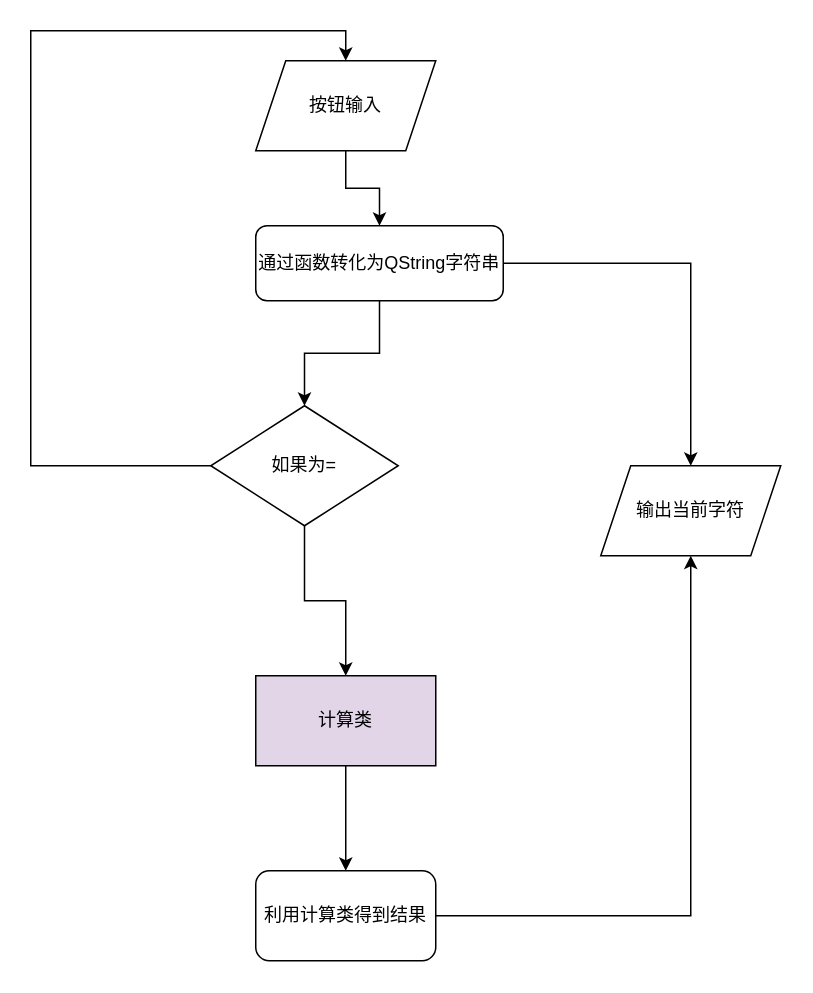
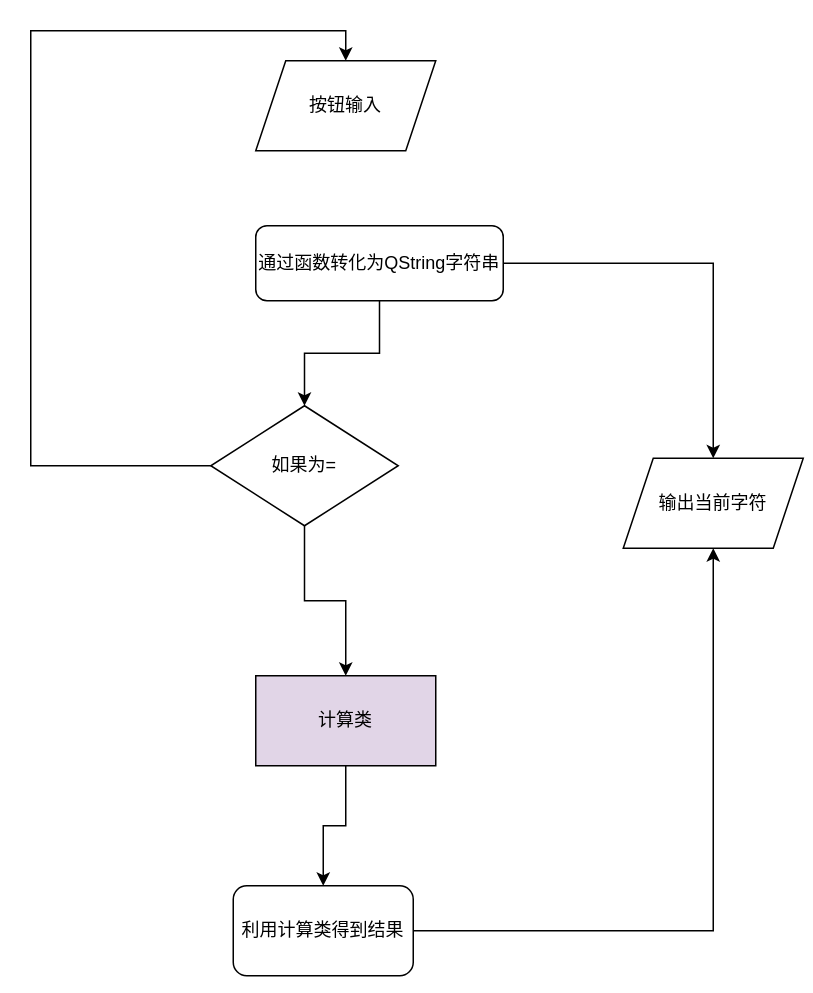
(357, 188) -> none
(691, 511) -> (713, 503)
(346, 916) -> (323, 931)
